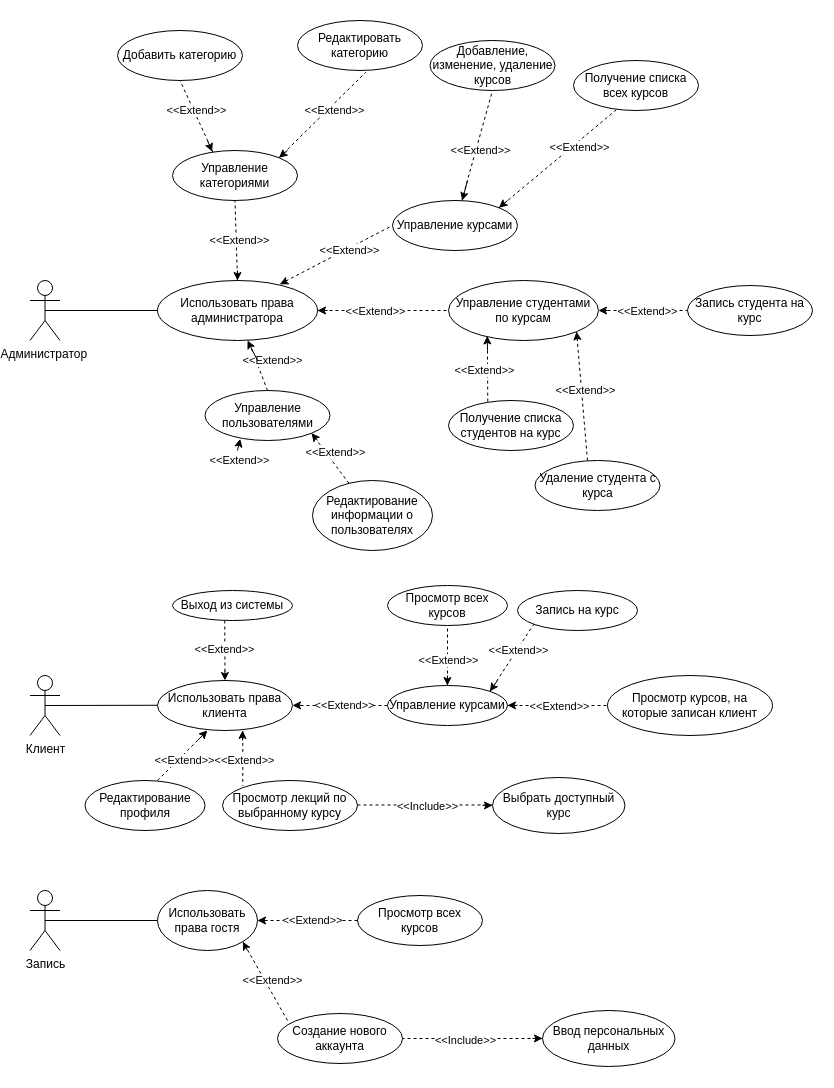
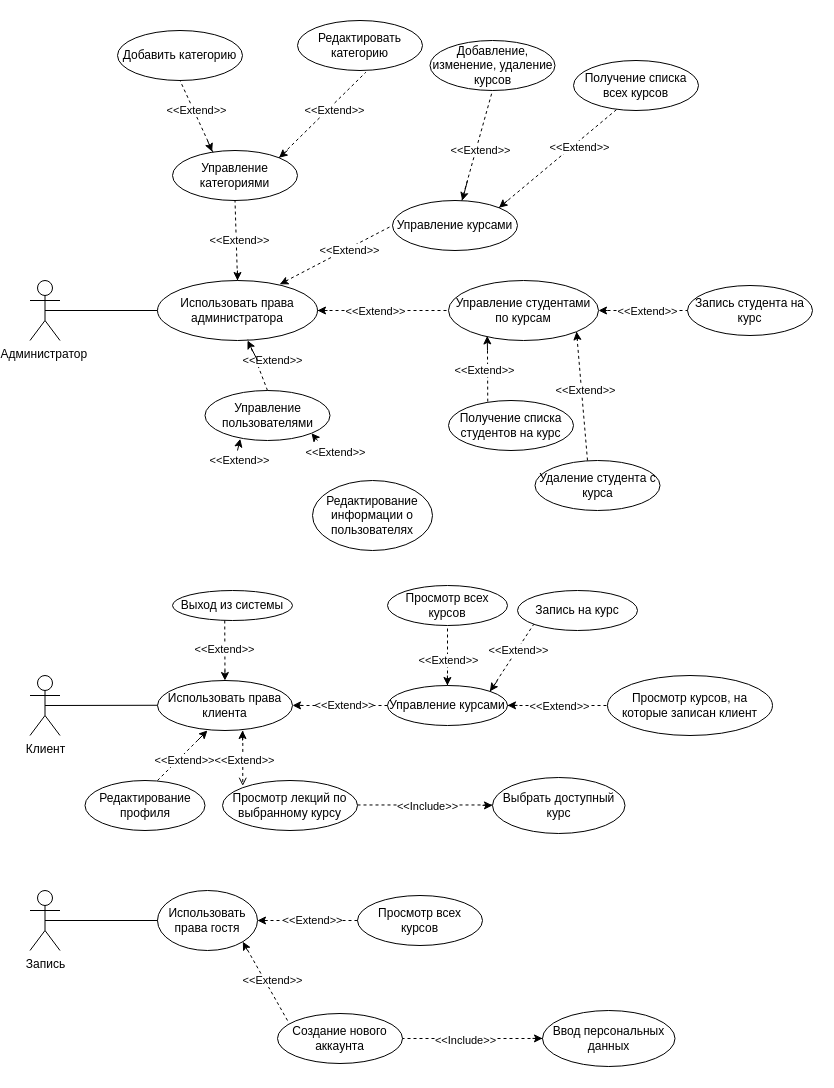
(340, 472) -> none
(243, 781) -> (243, 780)
